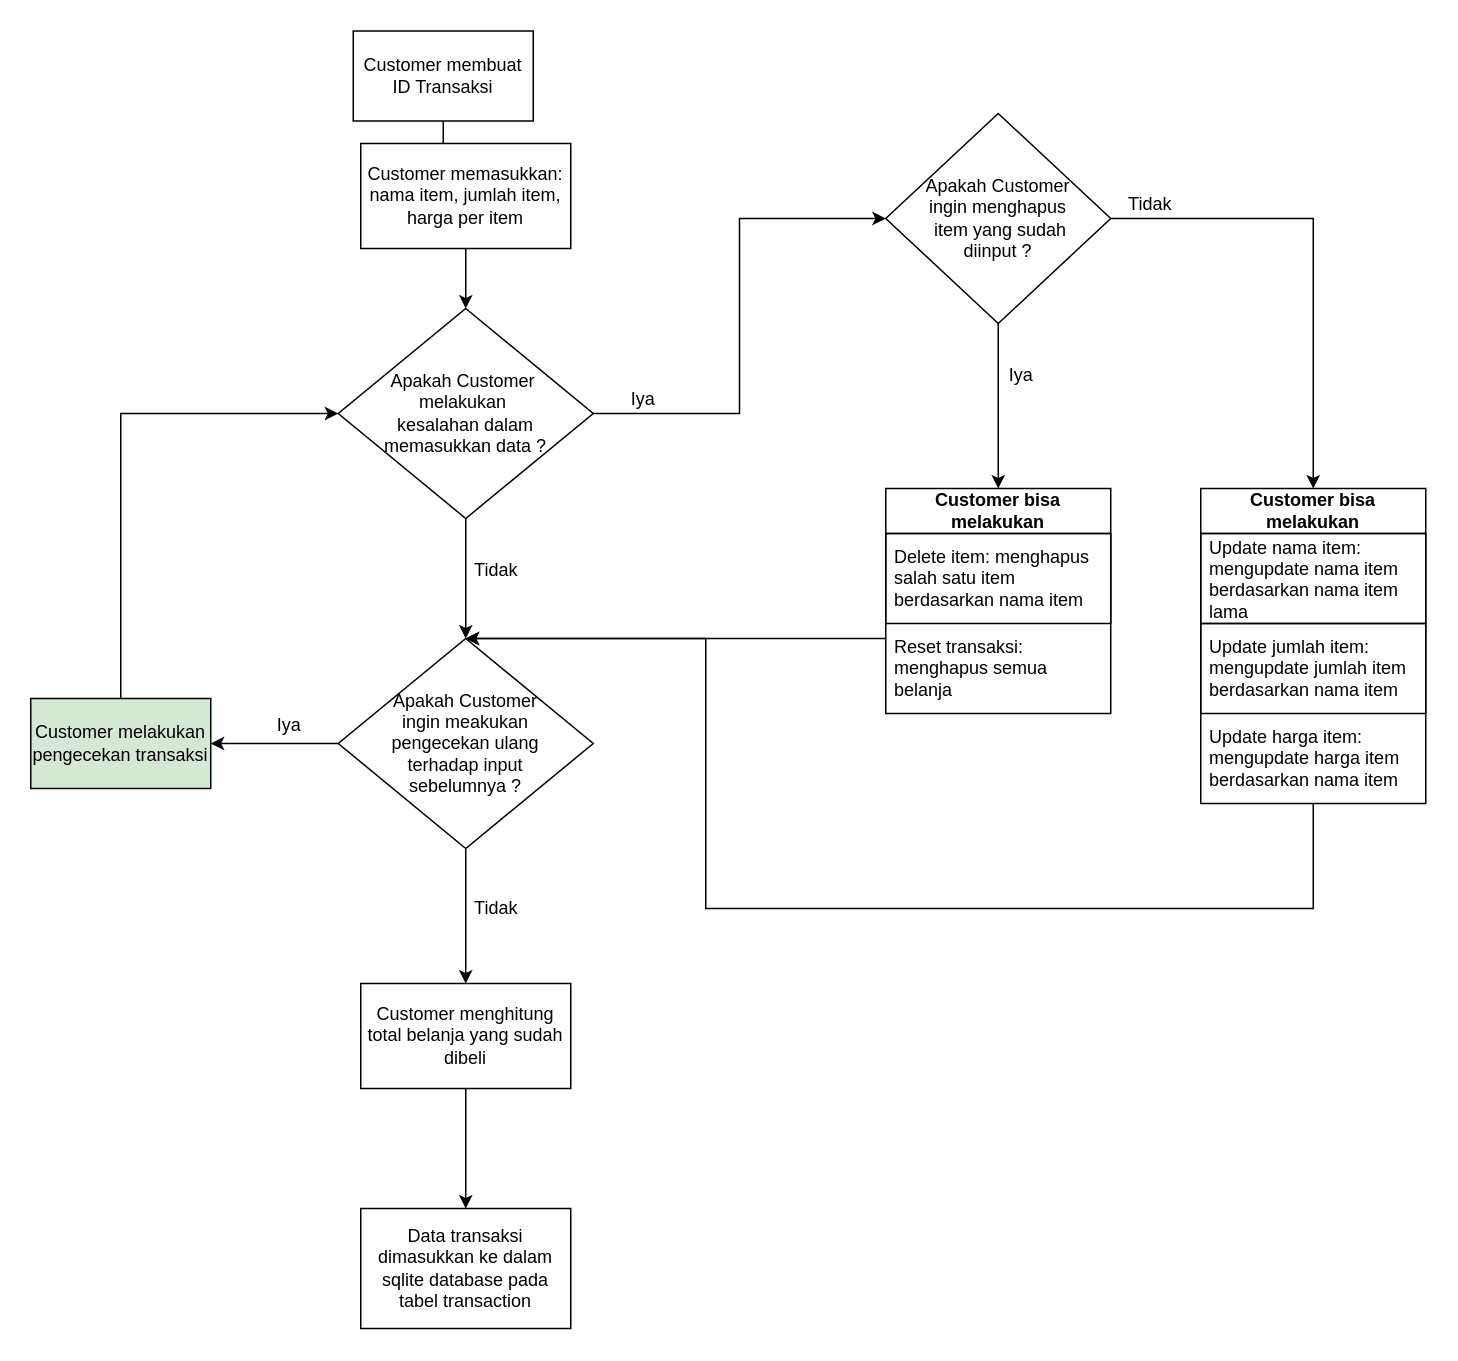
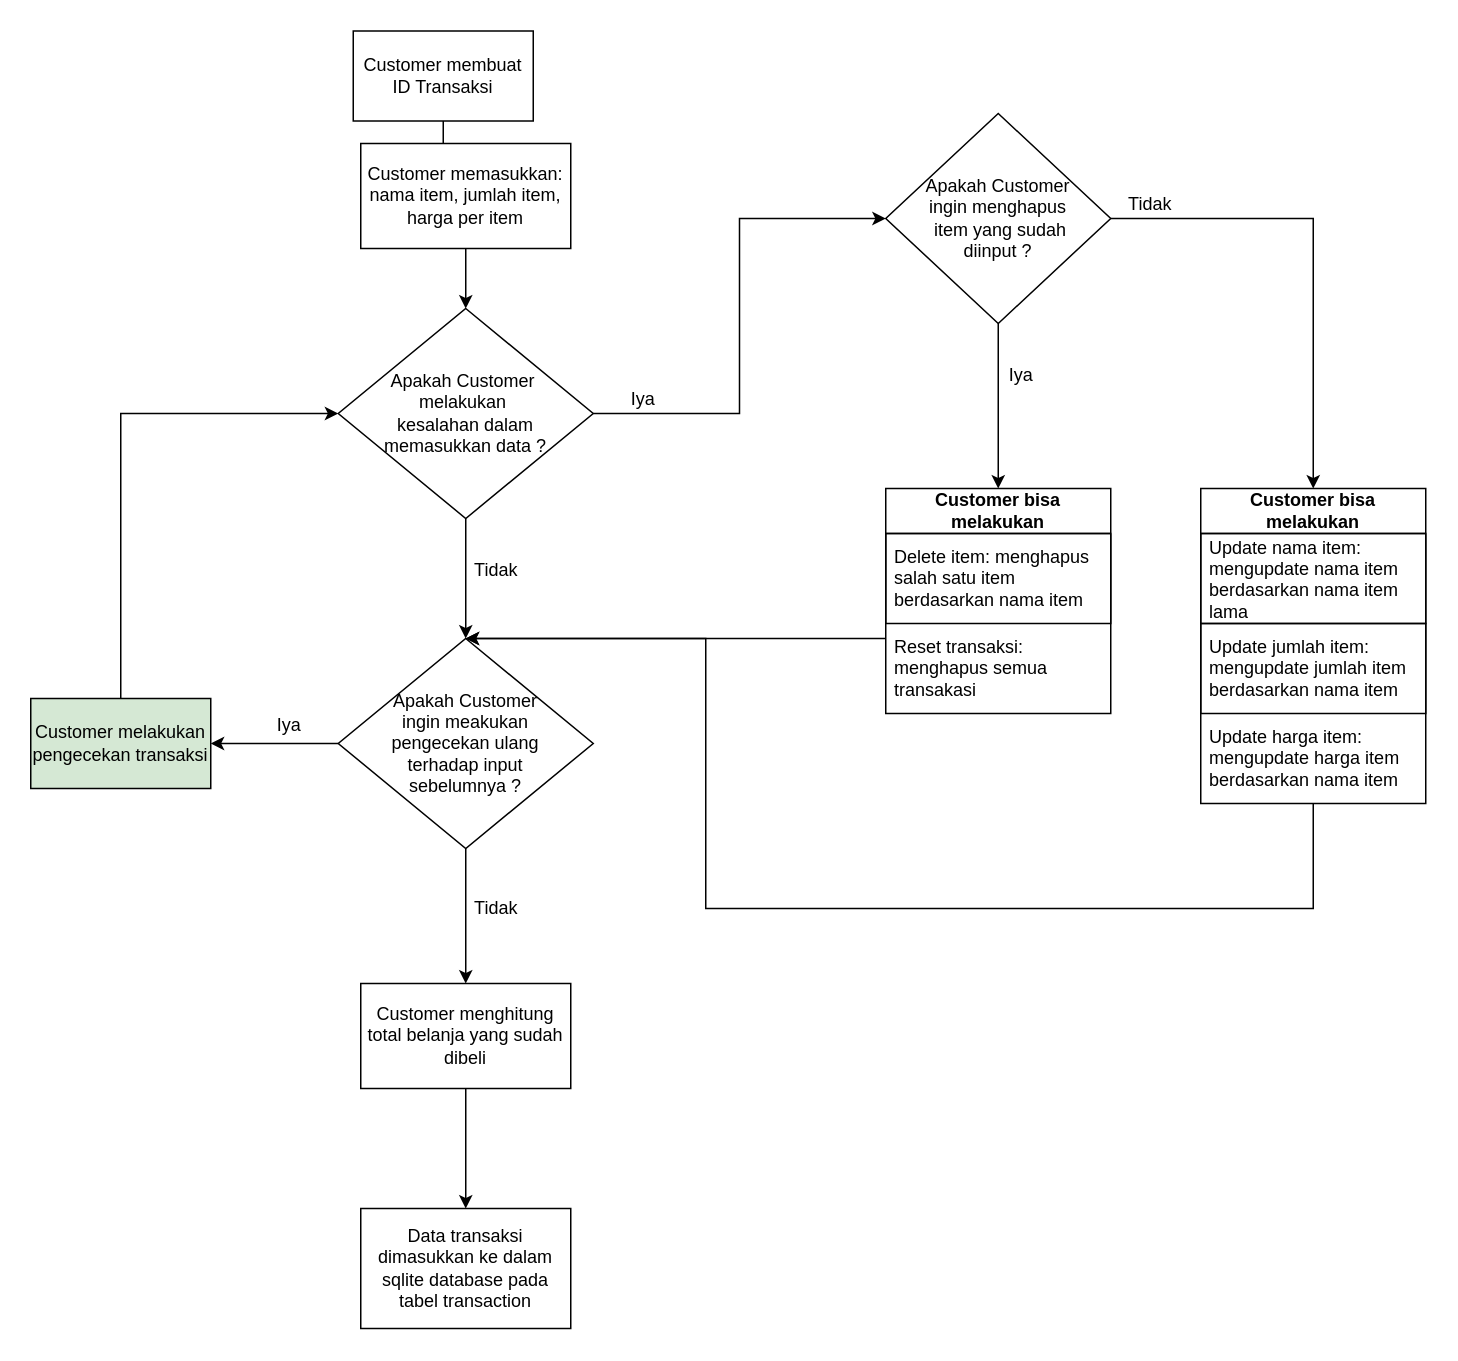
(1000, 668) -> (1000, 668)
